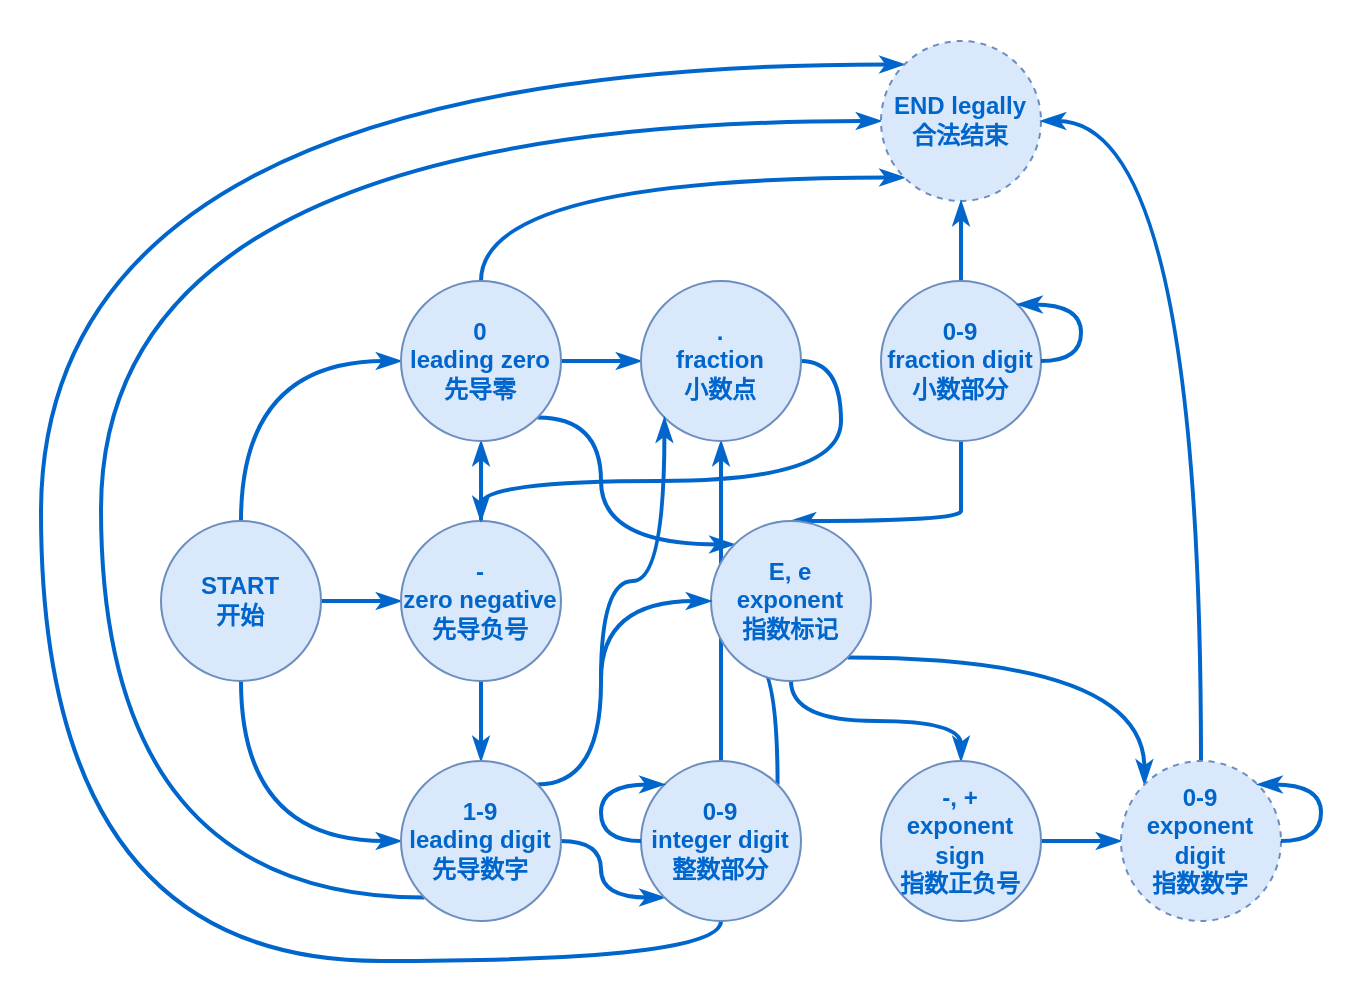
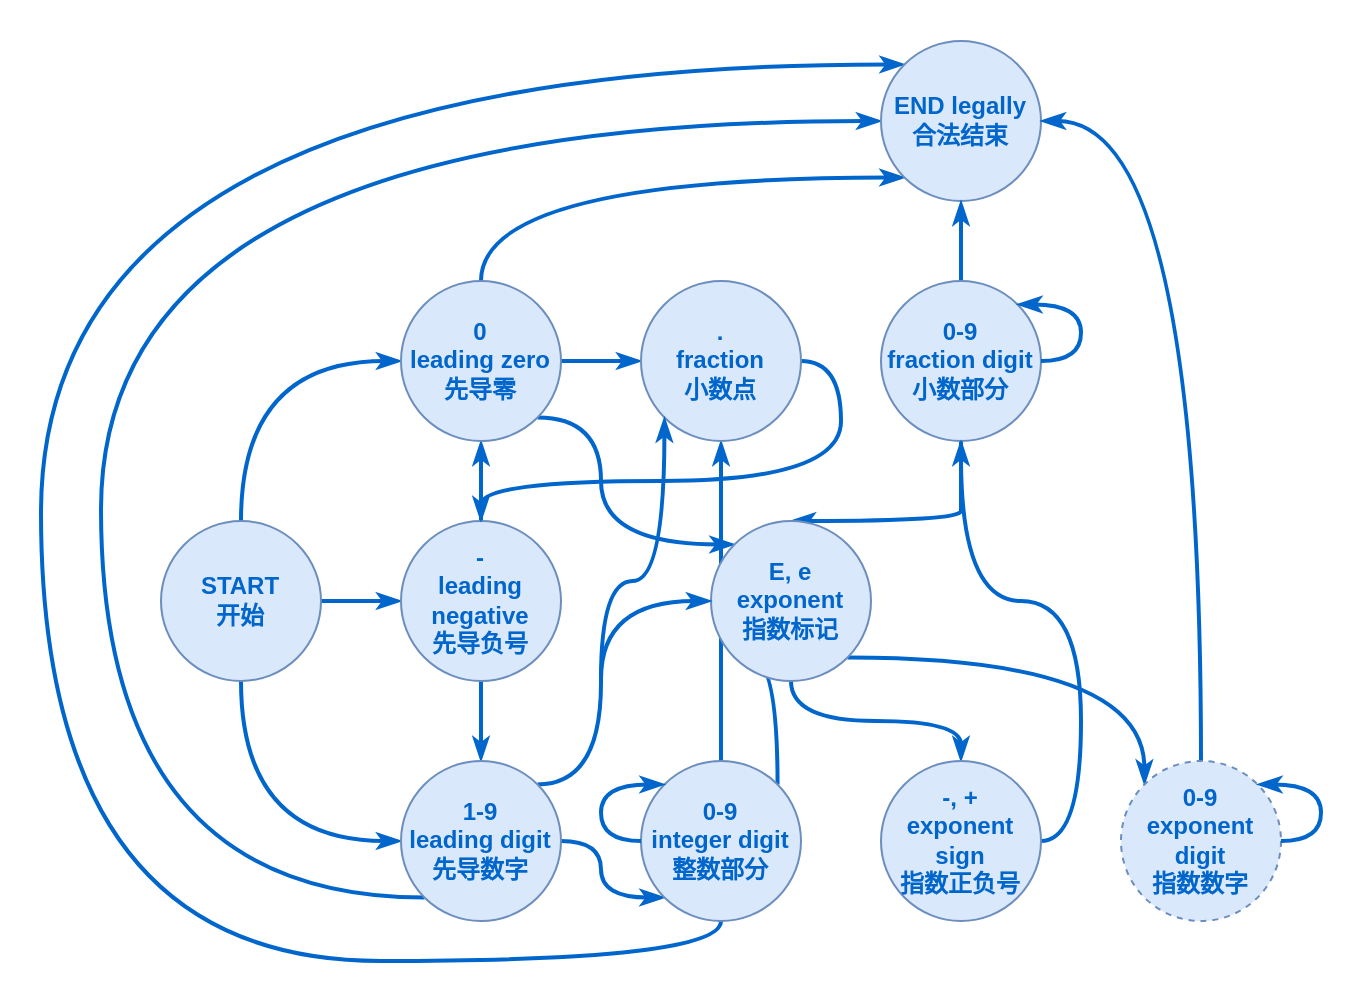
(961, 121) -> (961, 121)
(481, 601) -> (481, 601)
(1074, 841) -> (1020, 601)
